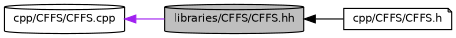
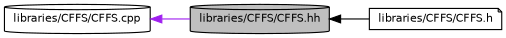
(65, 19) -> (77, 19)
(398, 19) -> (436, 19)
